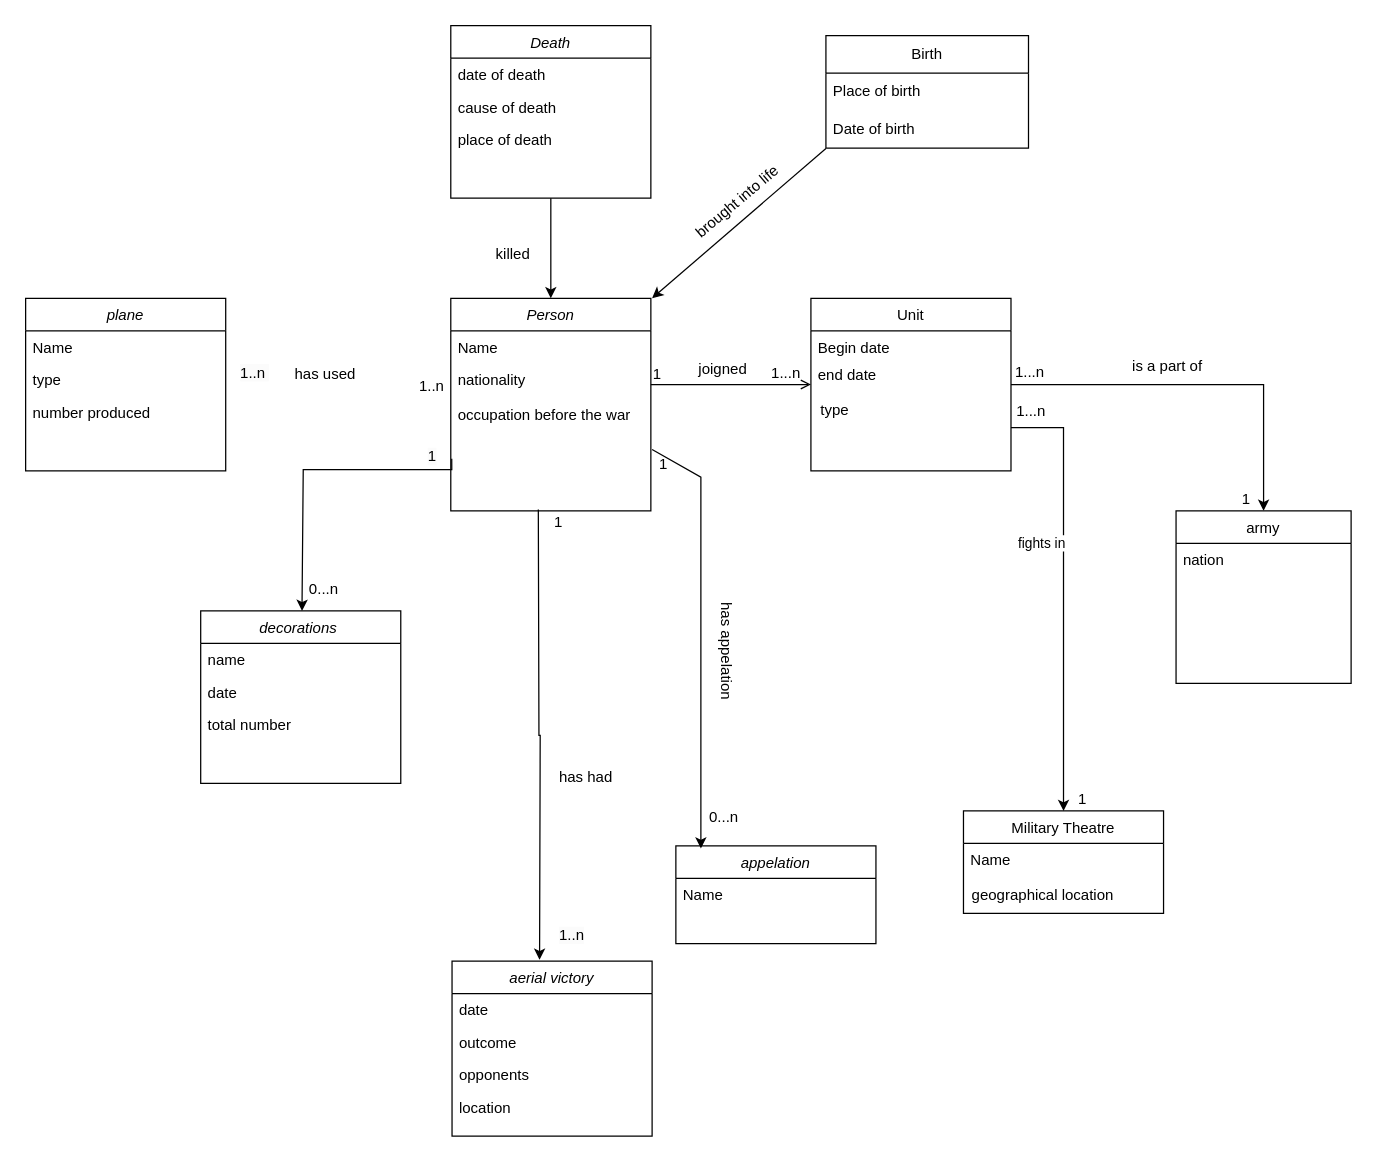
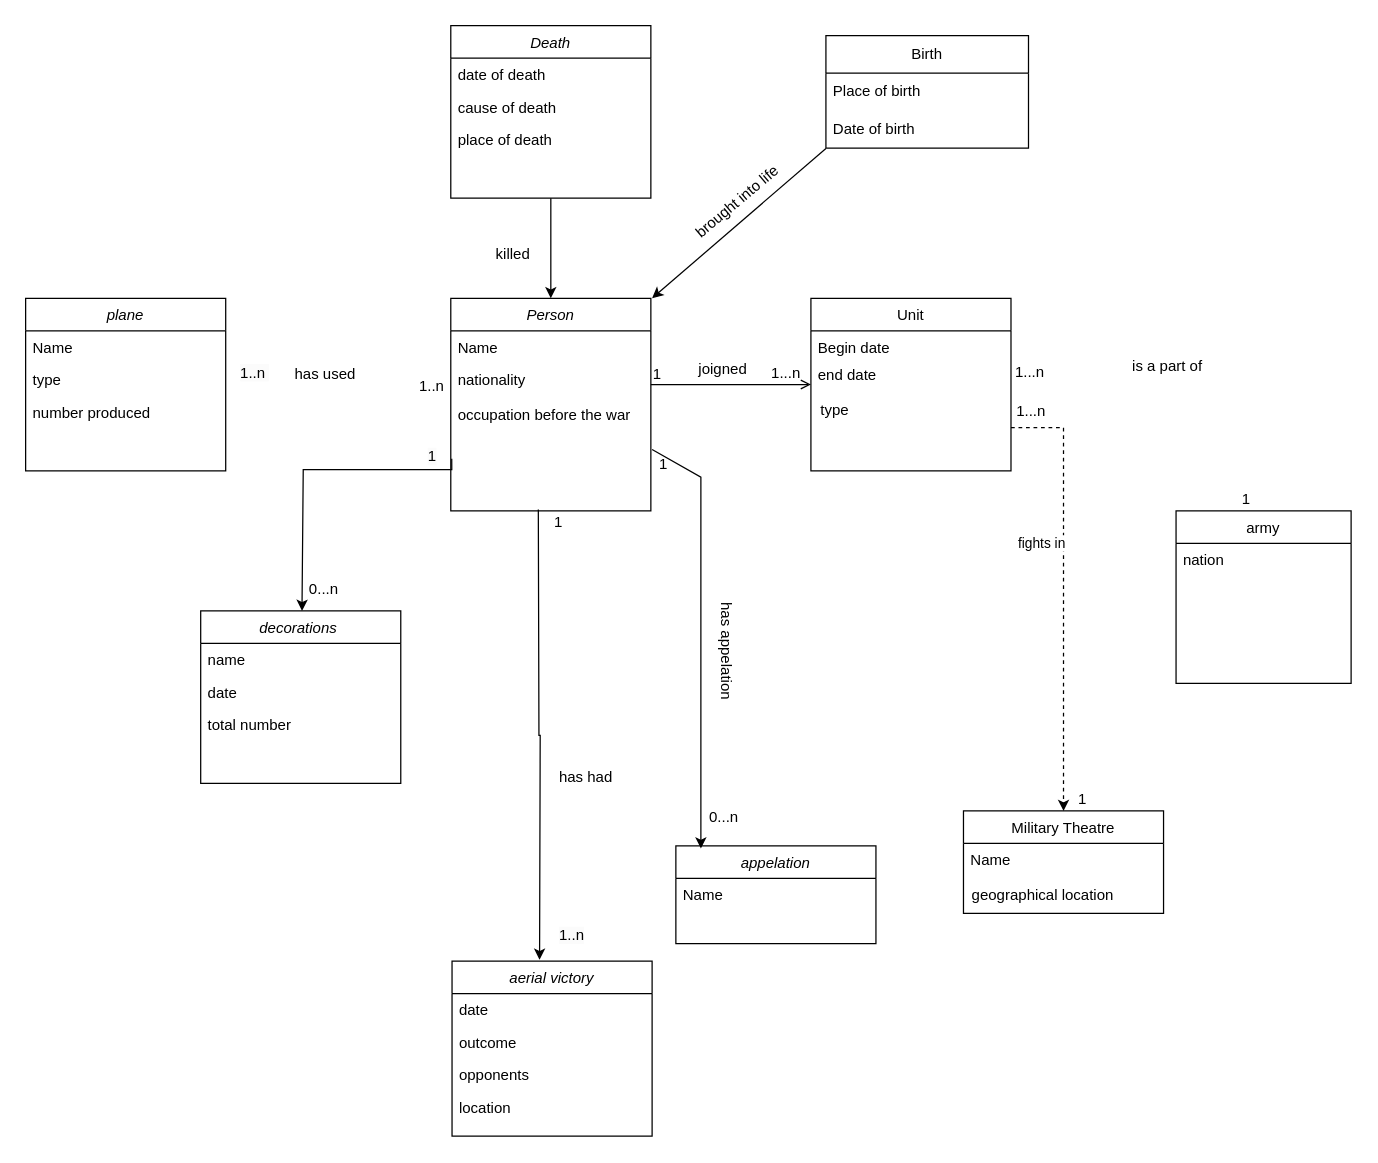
(1196, 384) -> none
(1063, 676) -> (1063, 676)
